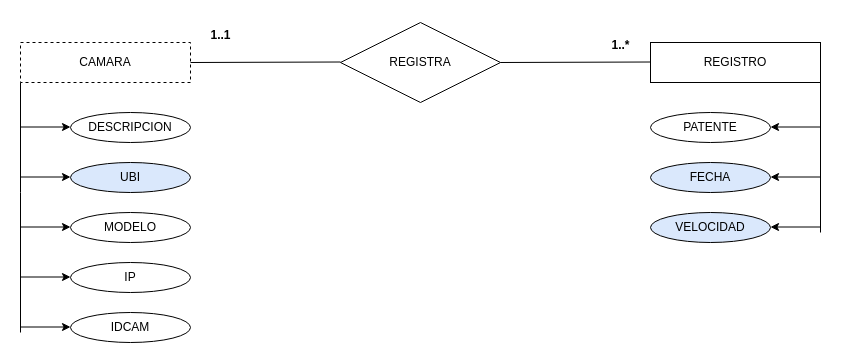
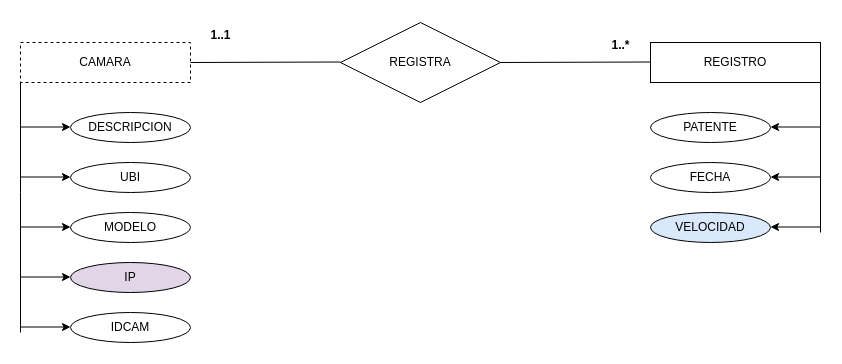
(131, 178) -> (131, 178)
(711, 178) -> (711, 178)
(131, 278) -> (131, 278)
